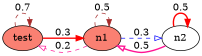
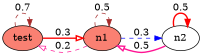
(59, 38) -> (59, 38)
(138, 38) -> (138, 38)
